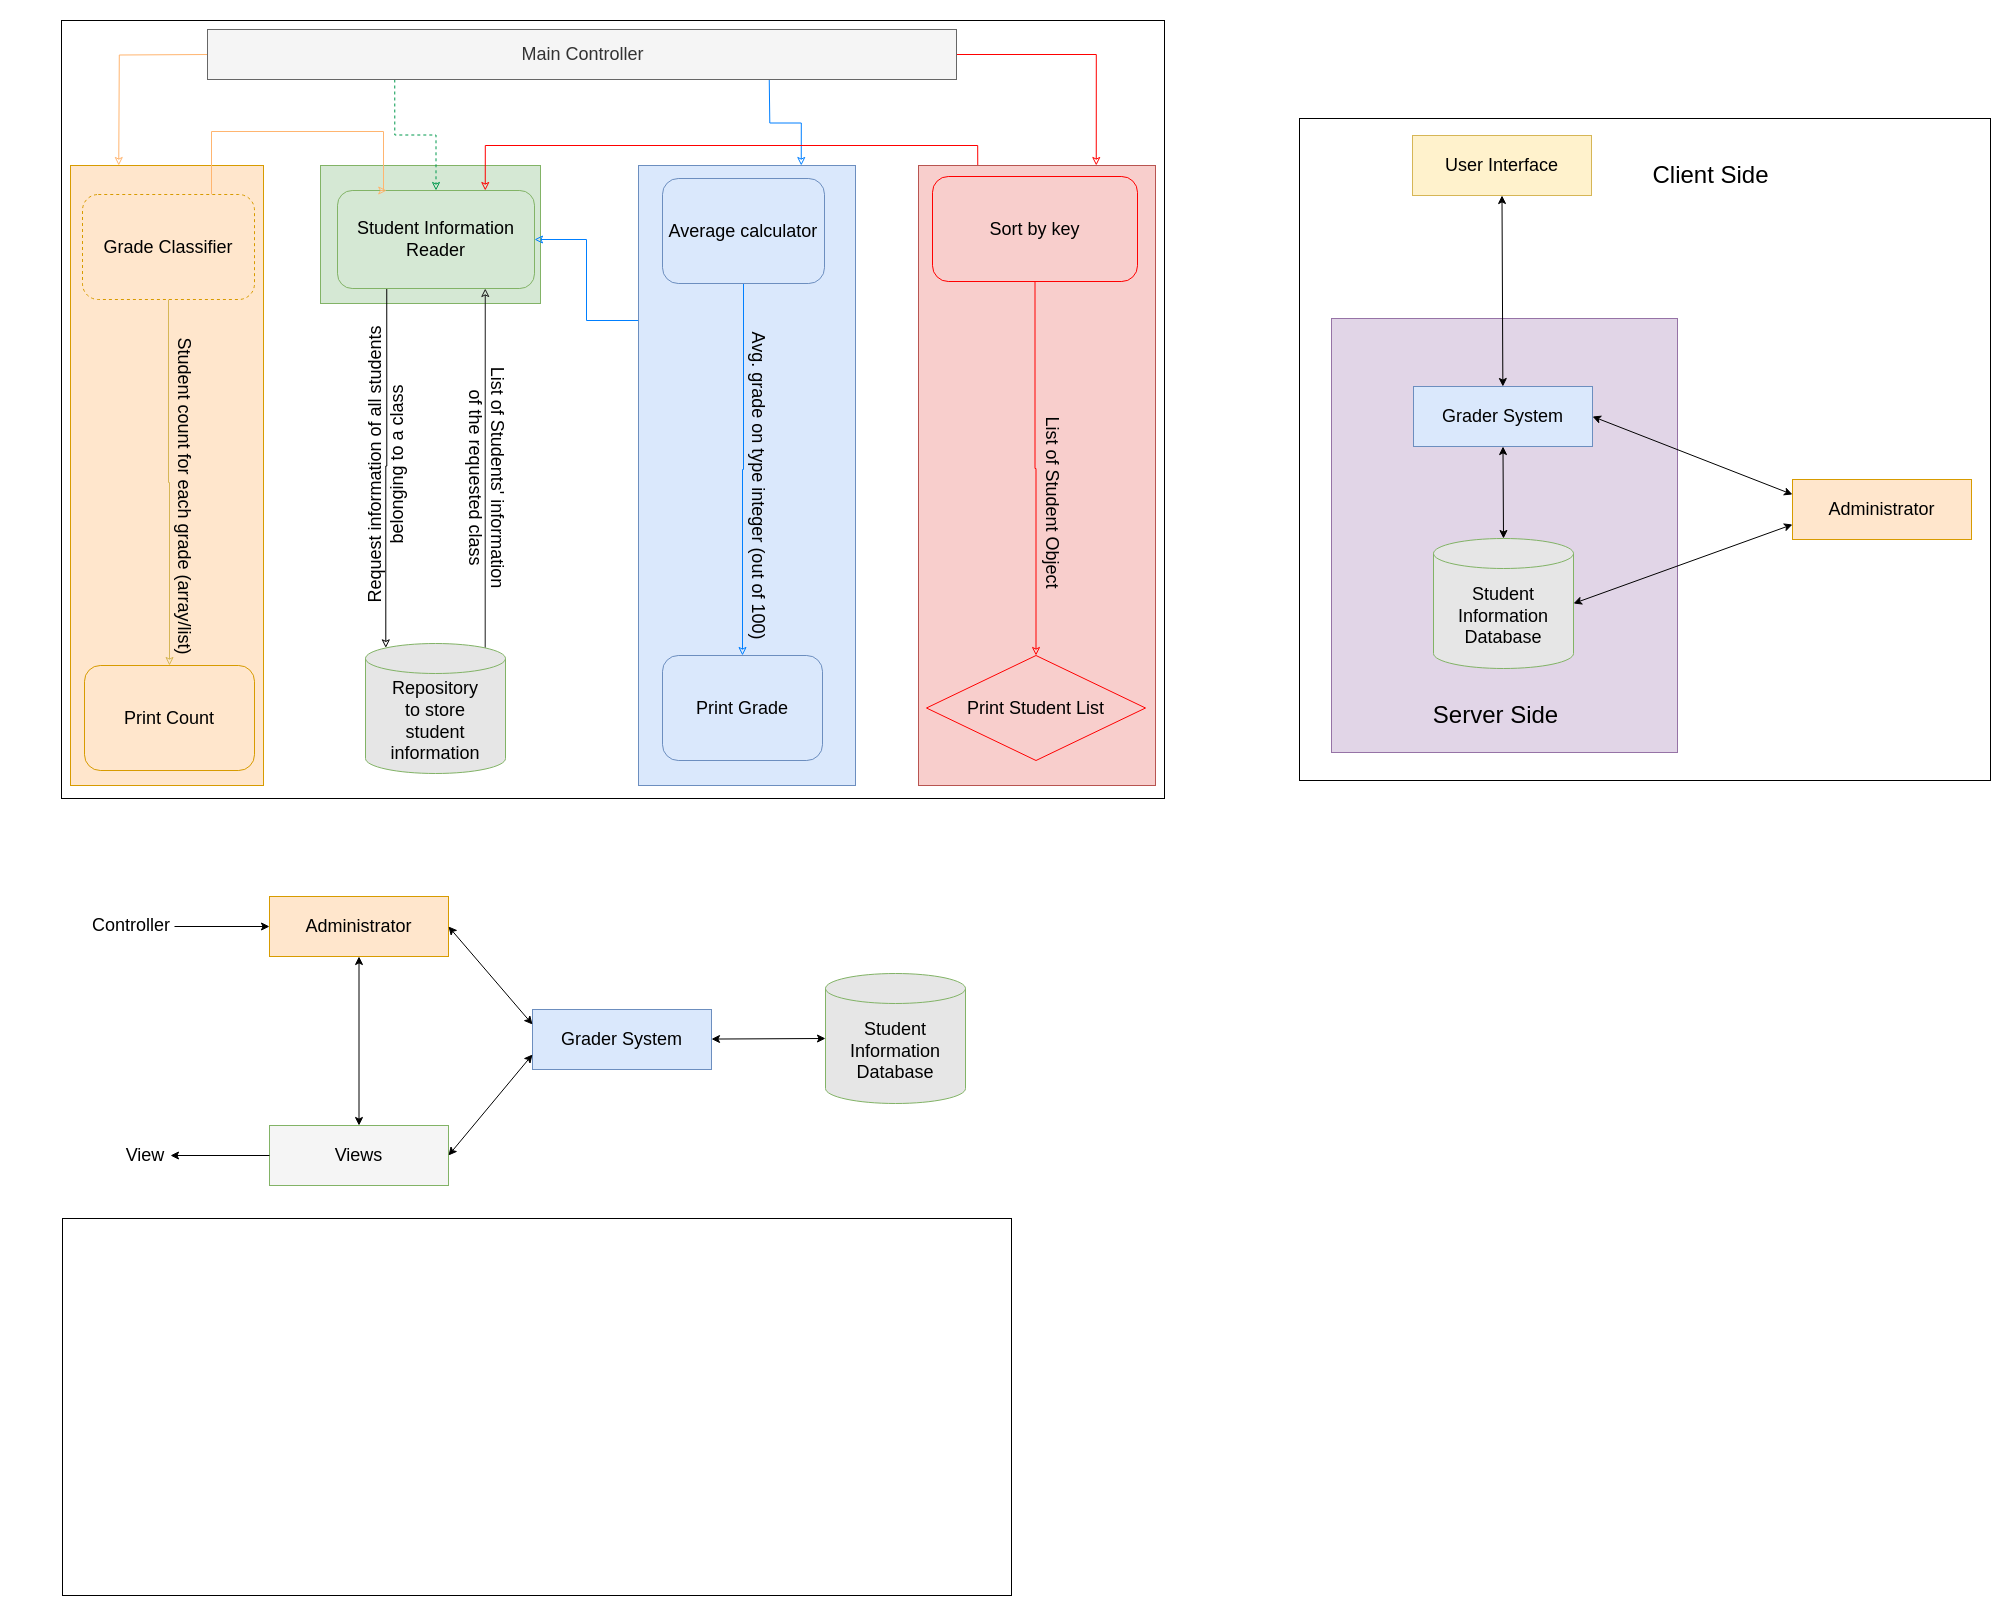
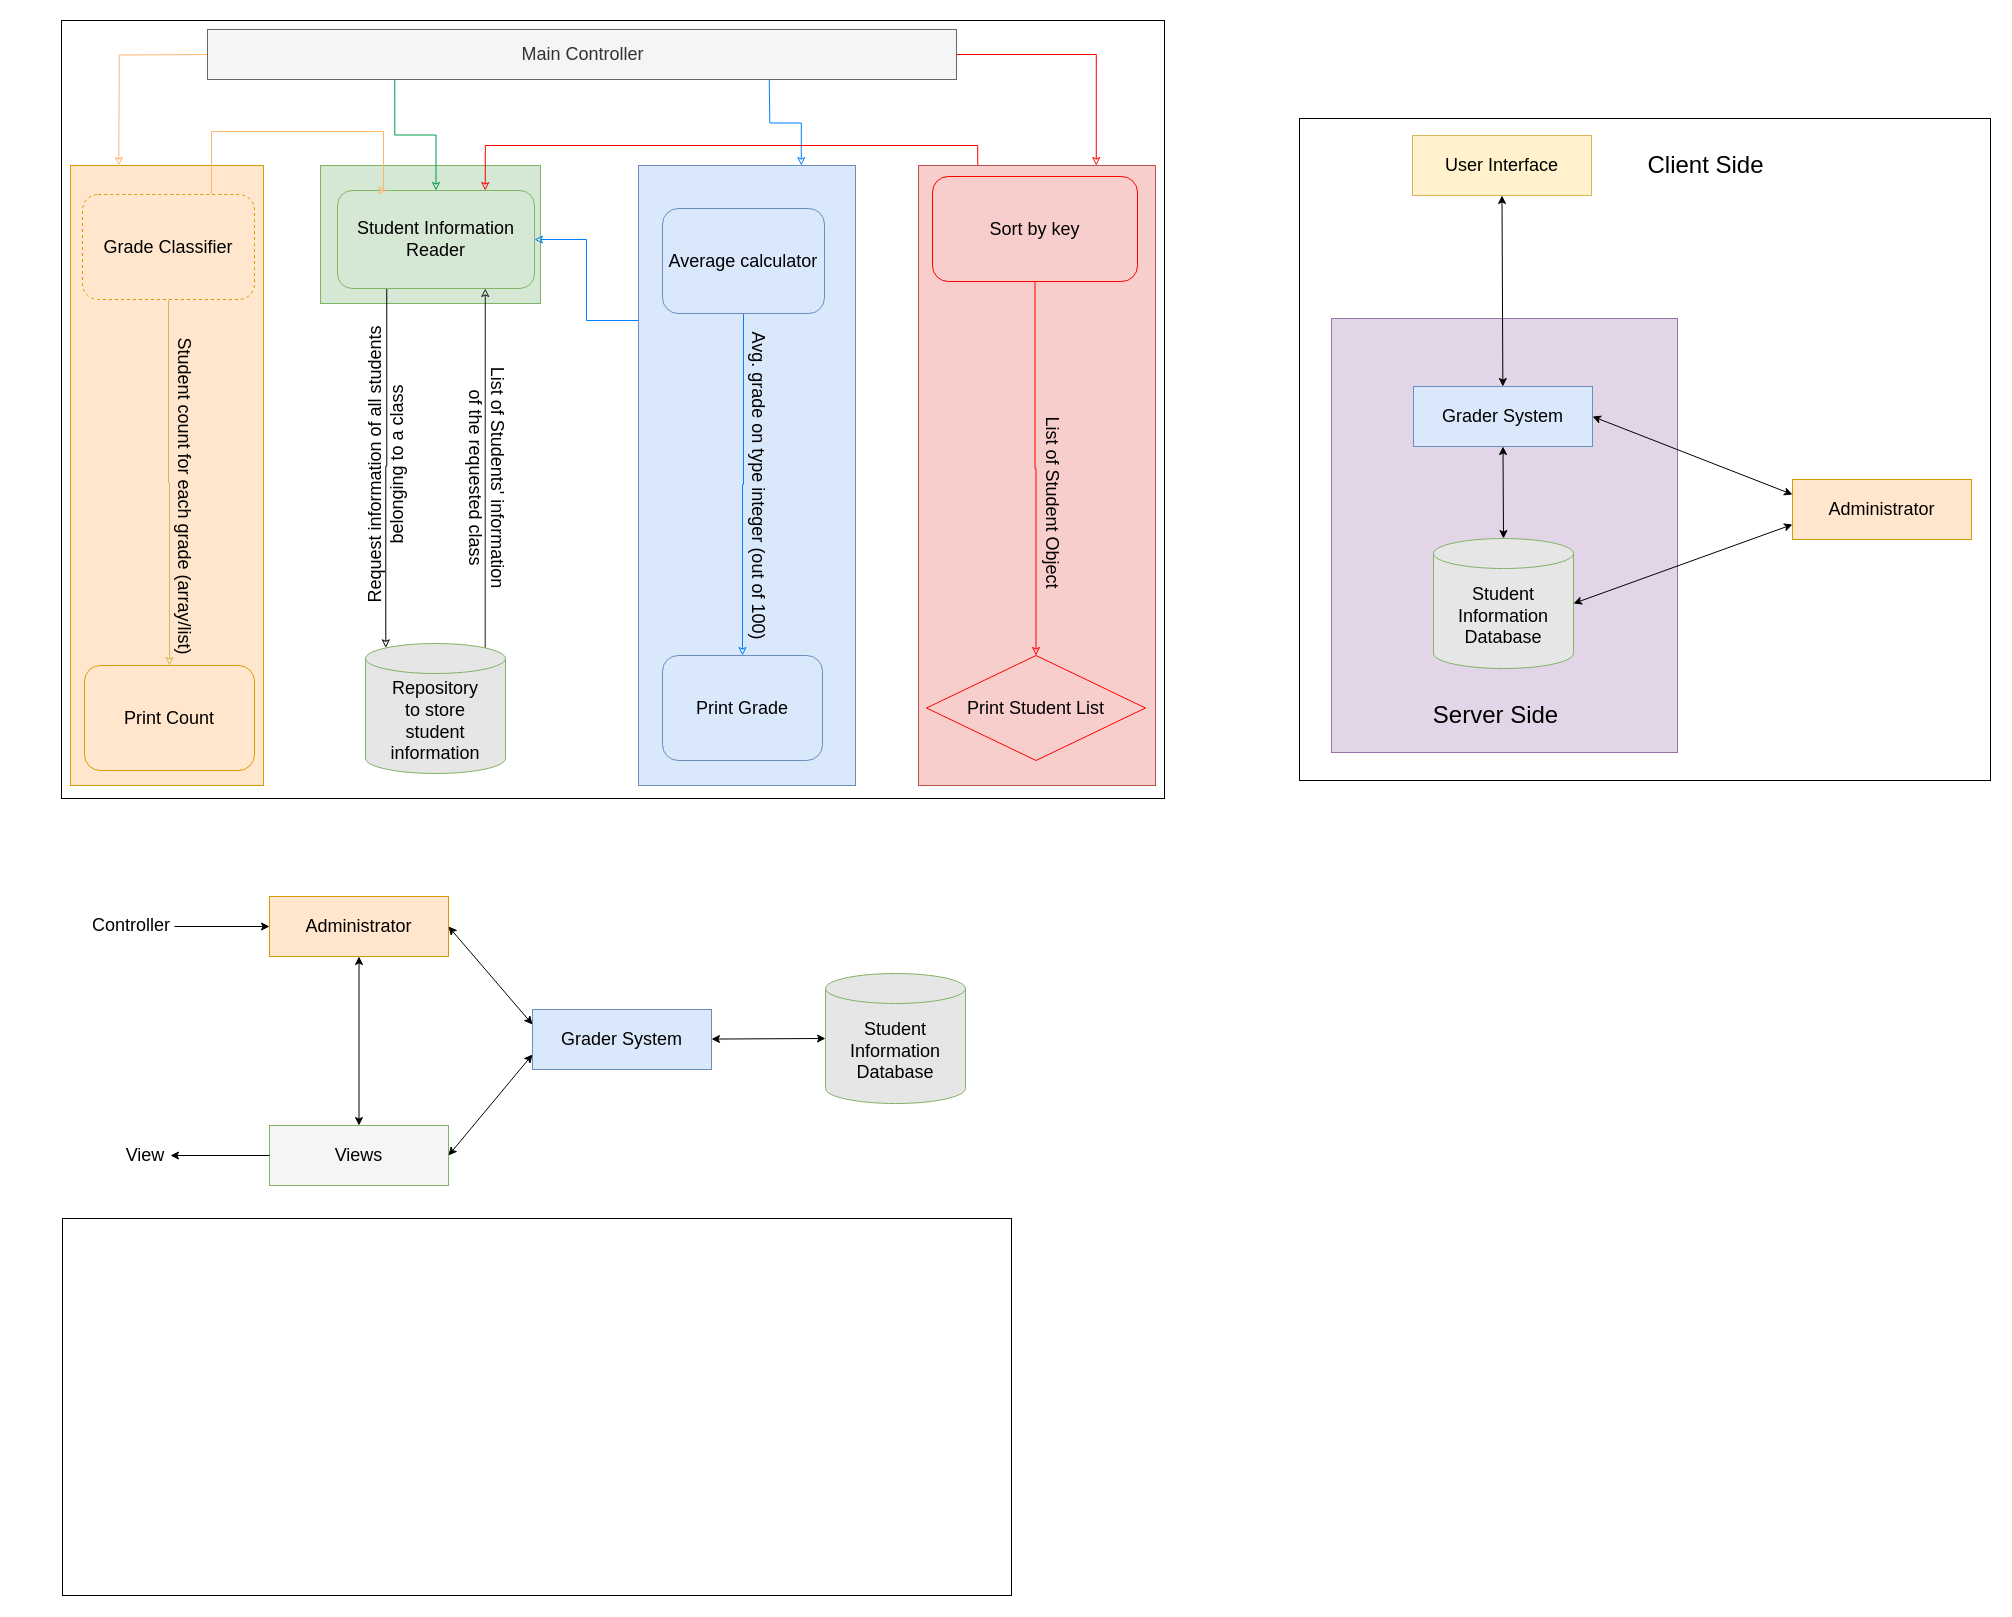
(412, 135) -> (412, 135)
(1711, 176) -> (1706, 166)
(744, 231) -> (744, 261)
